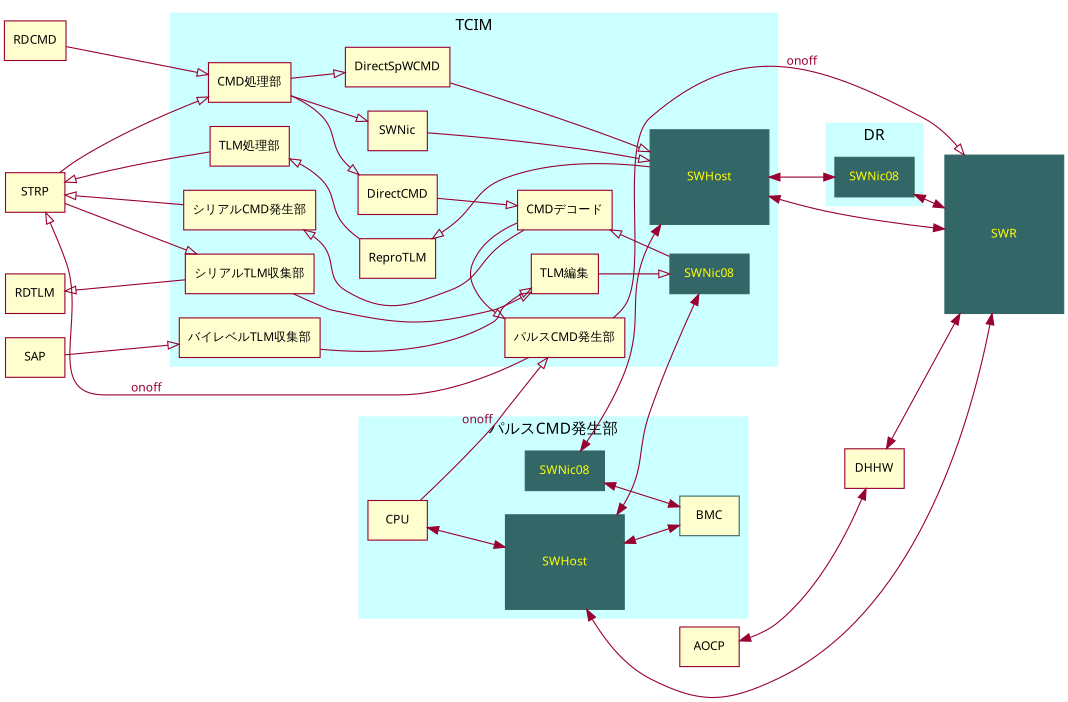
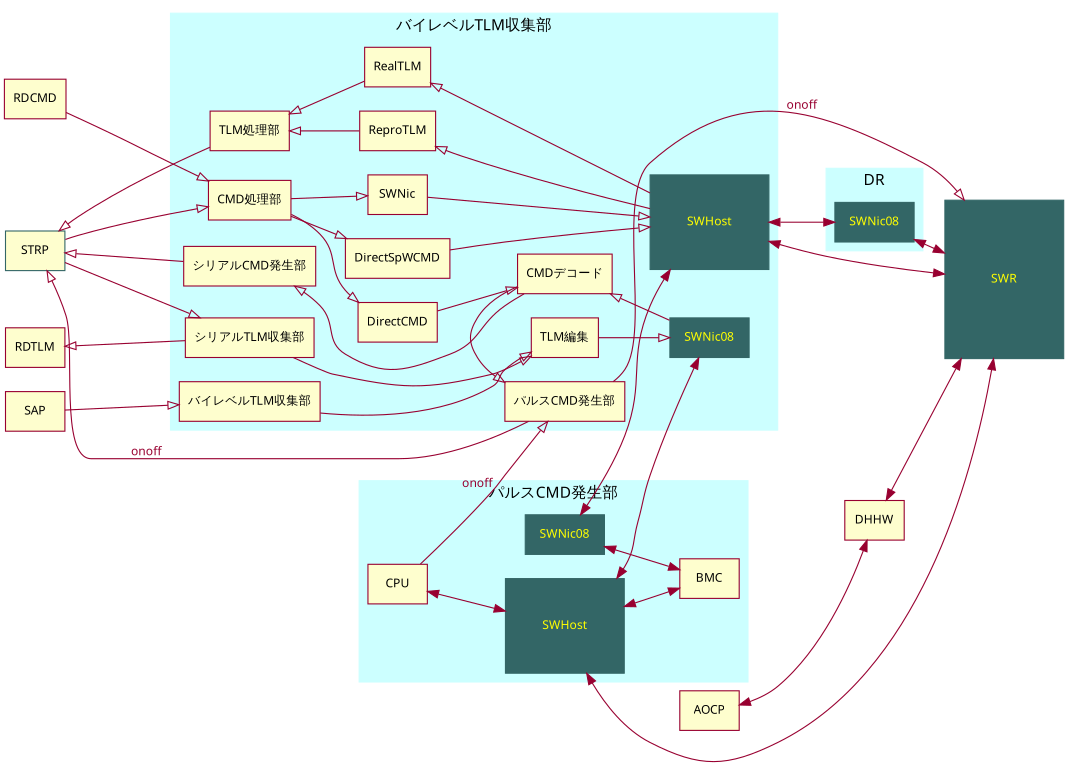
(474, 26) -> (474, 26)
none -> (398, 67)
(35, 193) -> (35, 251)
(710, 516) -> (710, 579)
